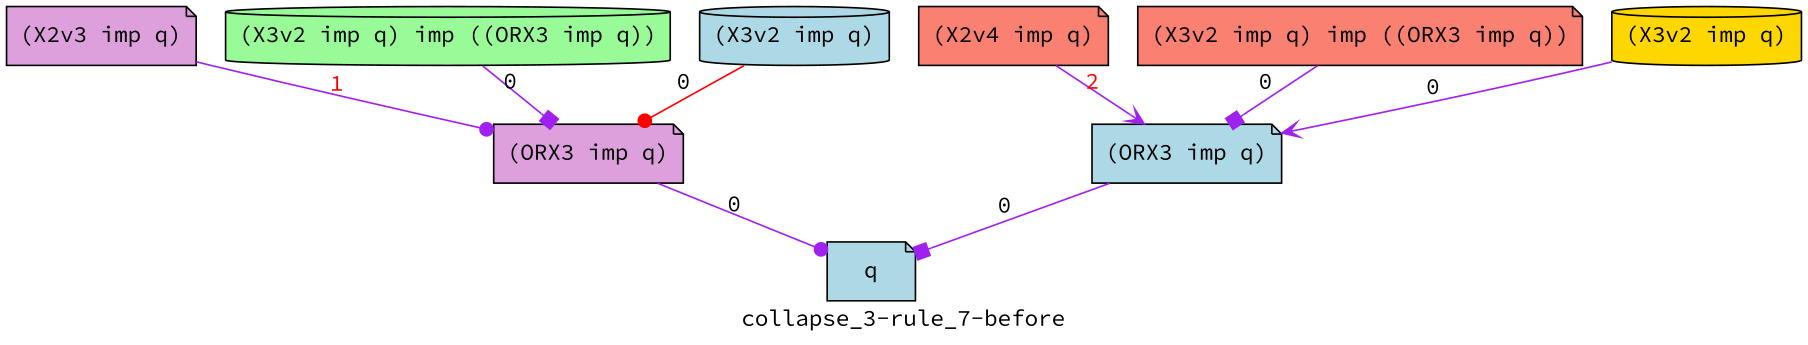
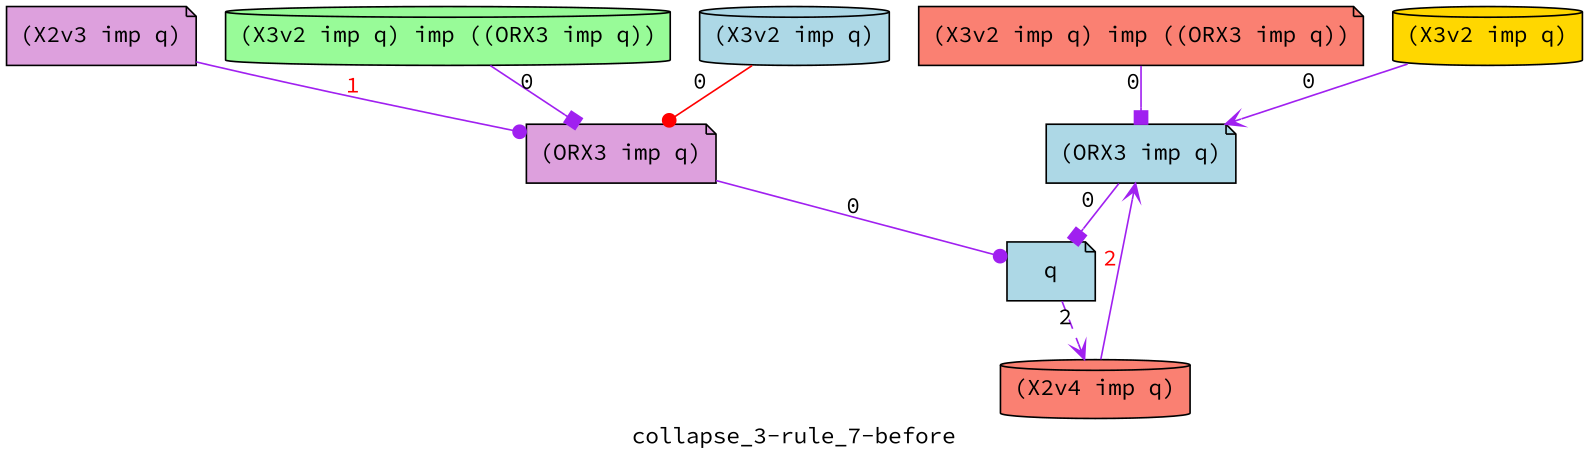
(1014, 36) -> (1095, 389)
none -> (1070, 323)
